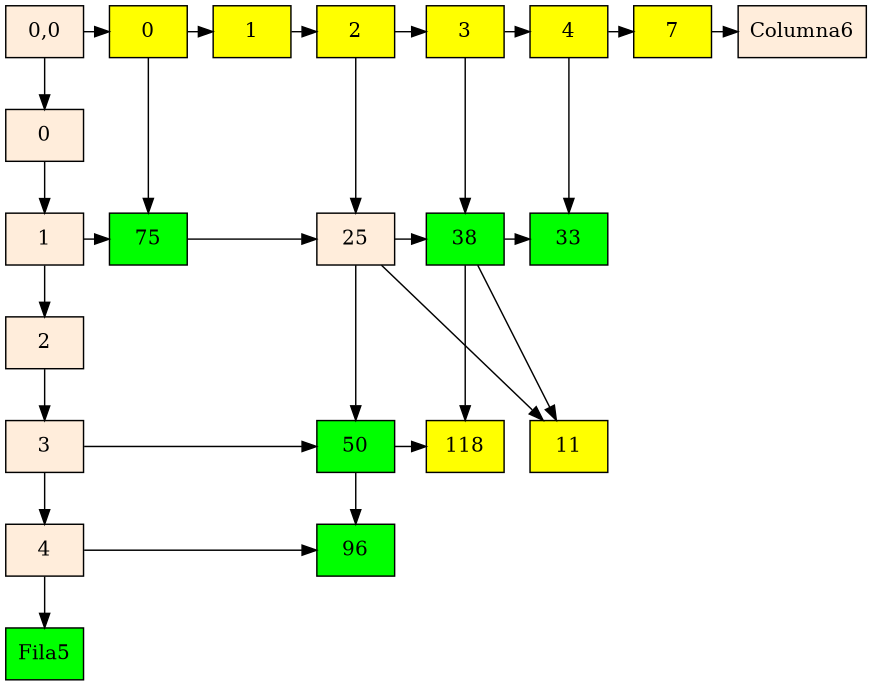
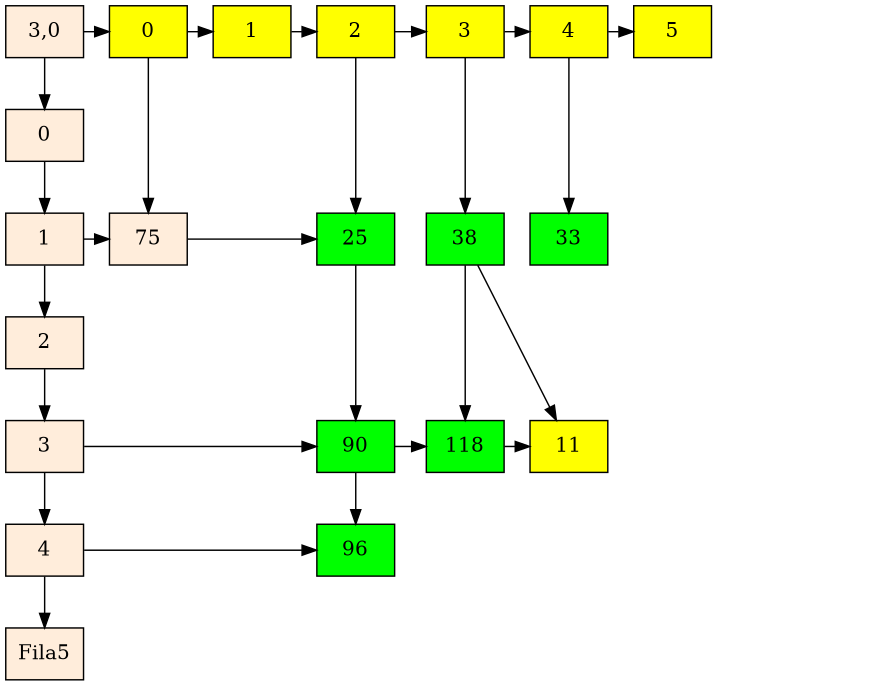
(45, 32) -> (45, 32)
(673, 32) -> (673, 32)
(802, 32) -> none
(148, 239) -> (148, 239)
(356, 239) -> (356, 239)
(403, 239) -> none
(510, 239) -> none
(453, 334) -> (510, 446)
(356, 446) -> (356, 446)
(465, 446) -> (465, 446)
(45, 654) -> (45, 654)
